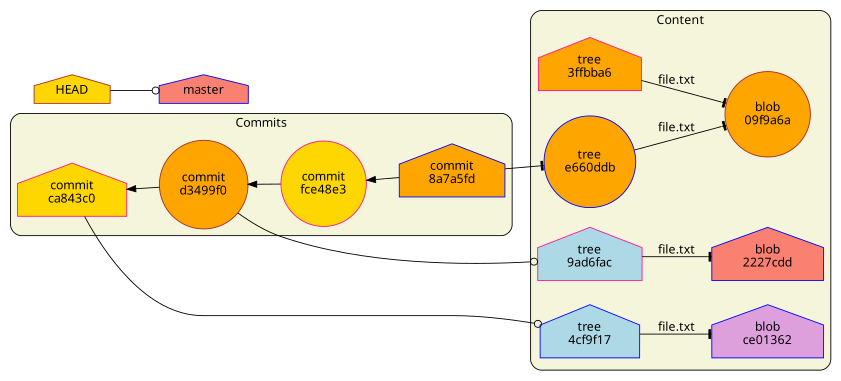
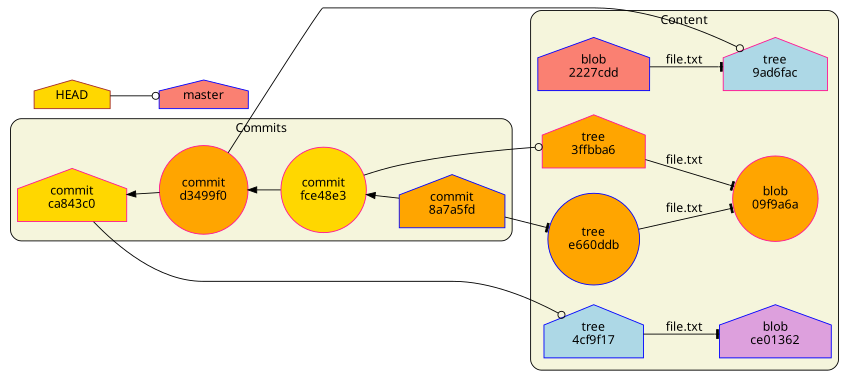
(768, 114) -> (775, 199)
none -> (449, 156)
(204, 185) -> (204, 190)
(675, 257) -> (684, 67)
